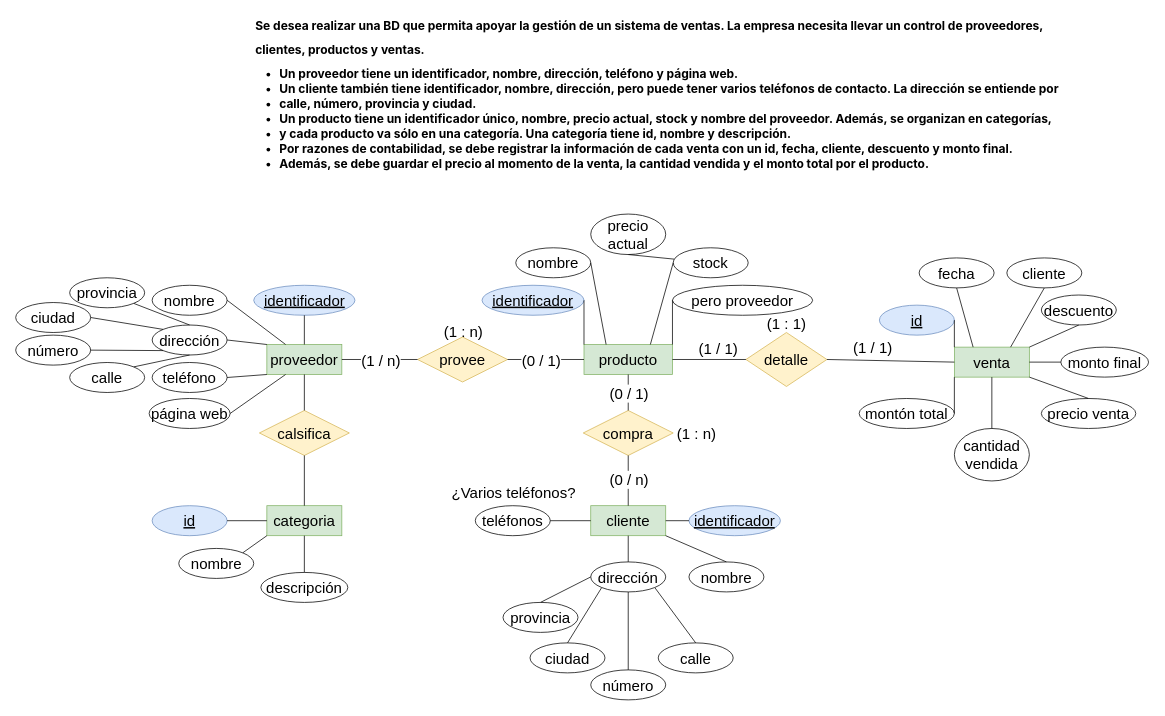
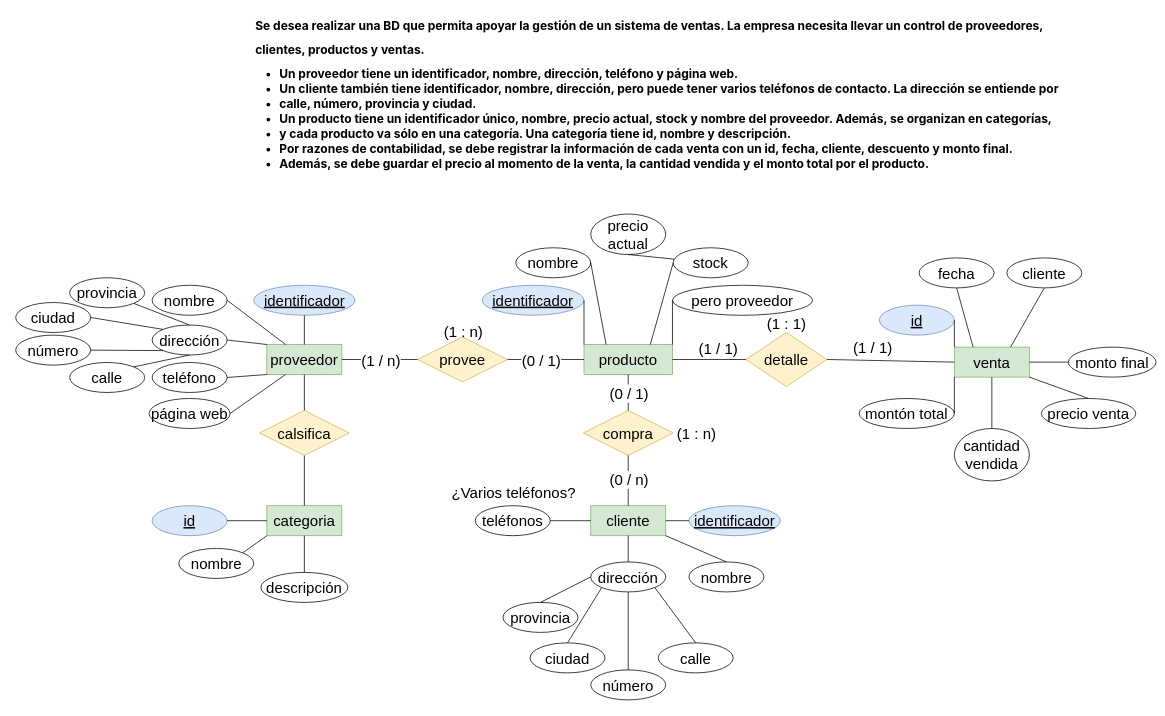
(1079, 310) -> none
(1054, 336) -> none
(1105, 362) -> (1112, 362)
